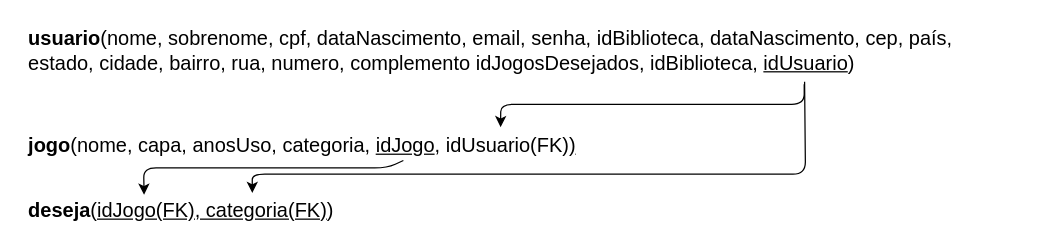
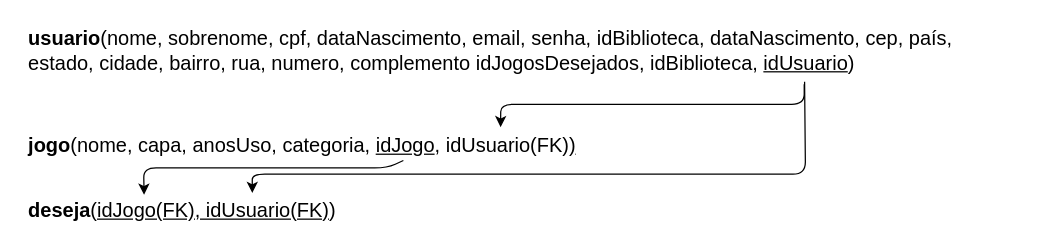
(203, 211) -> (200, 211)
